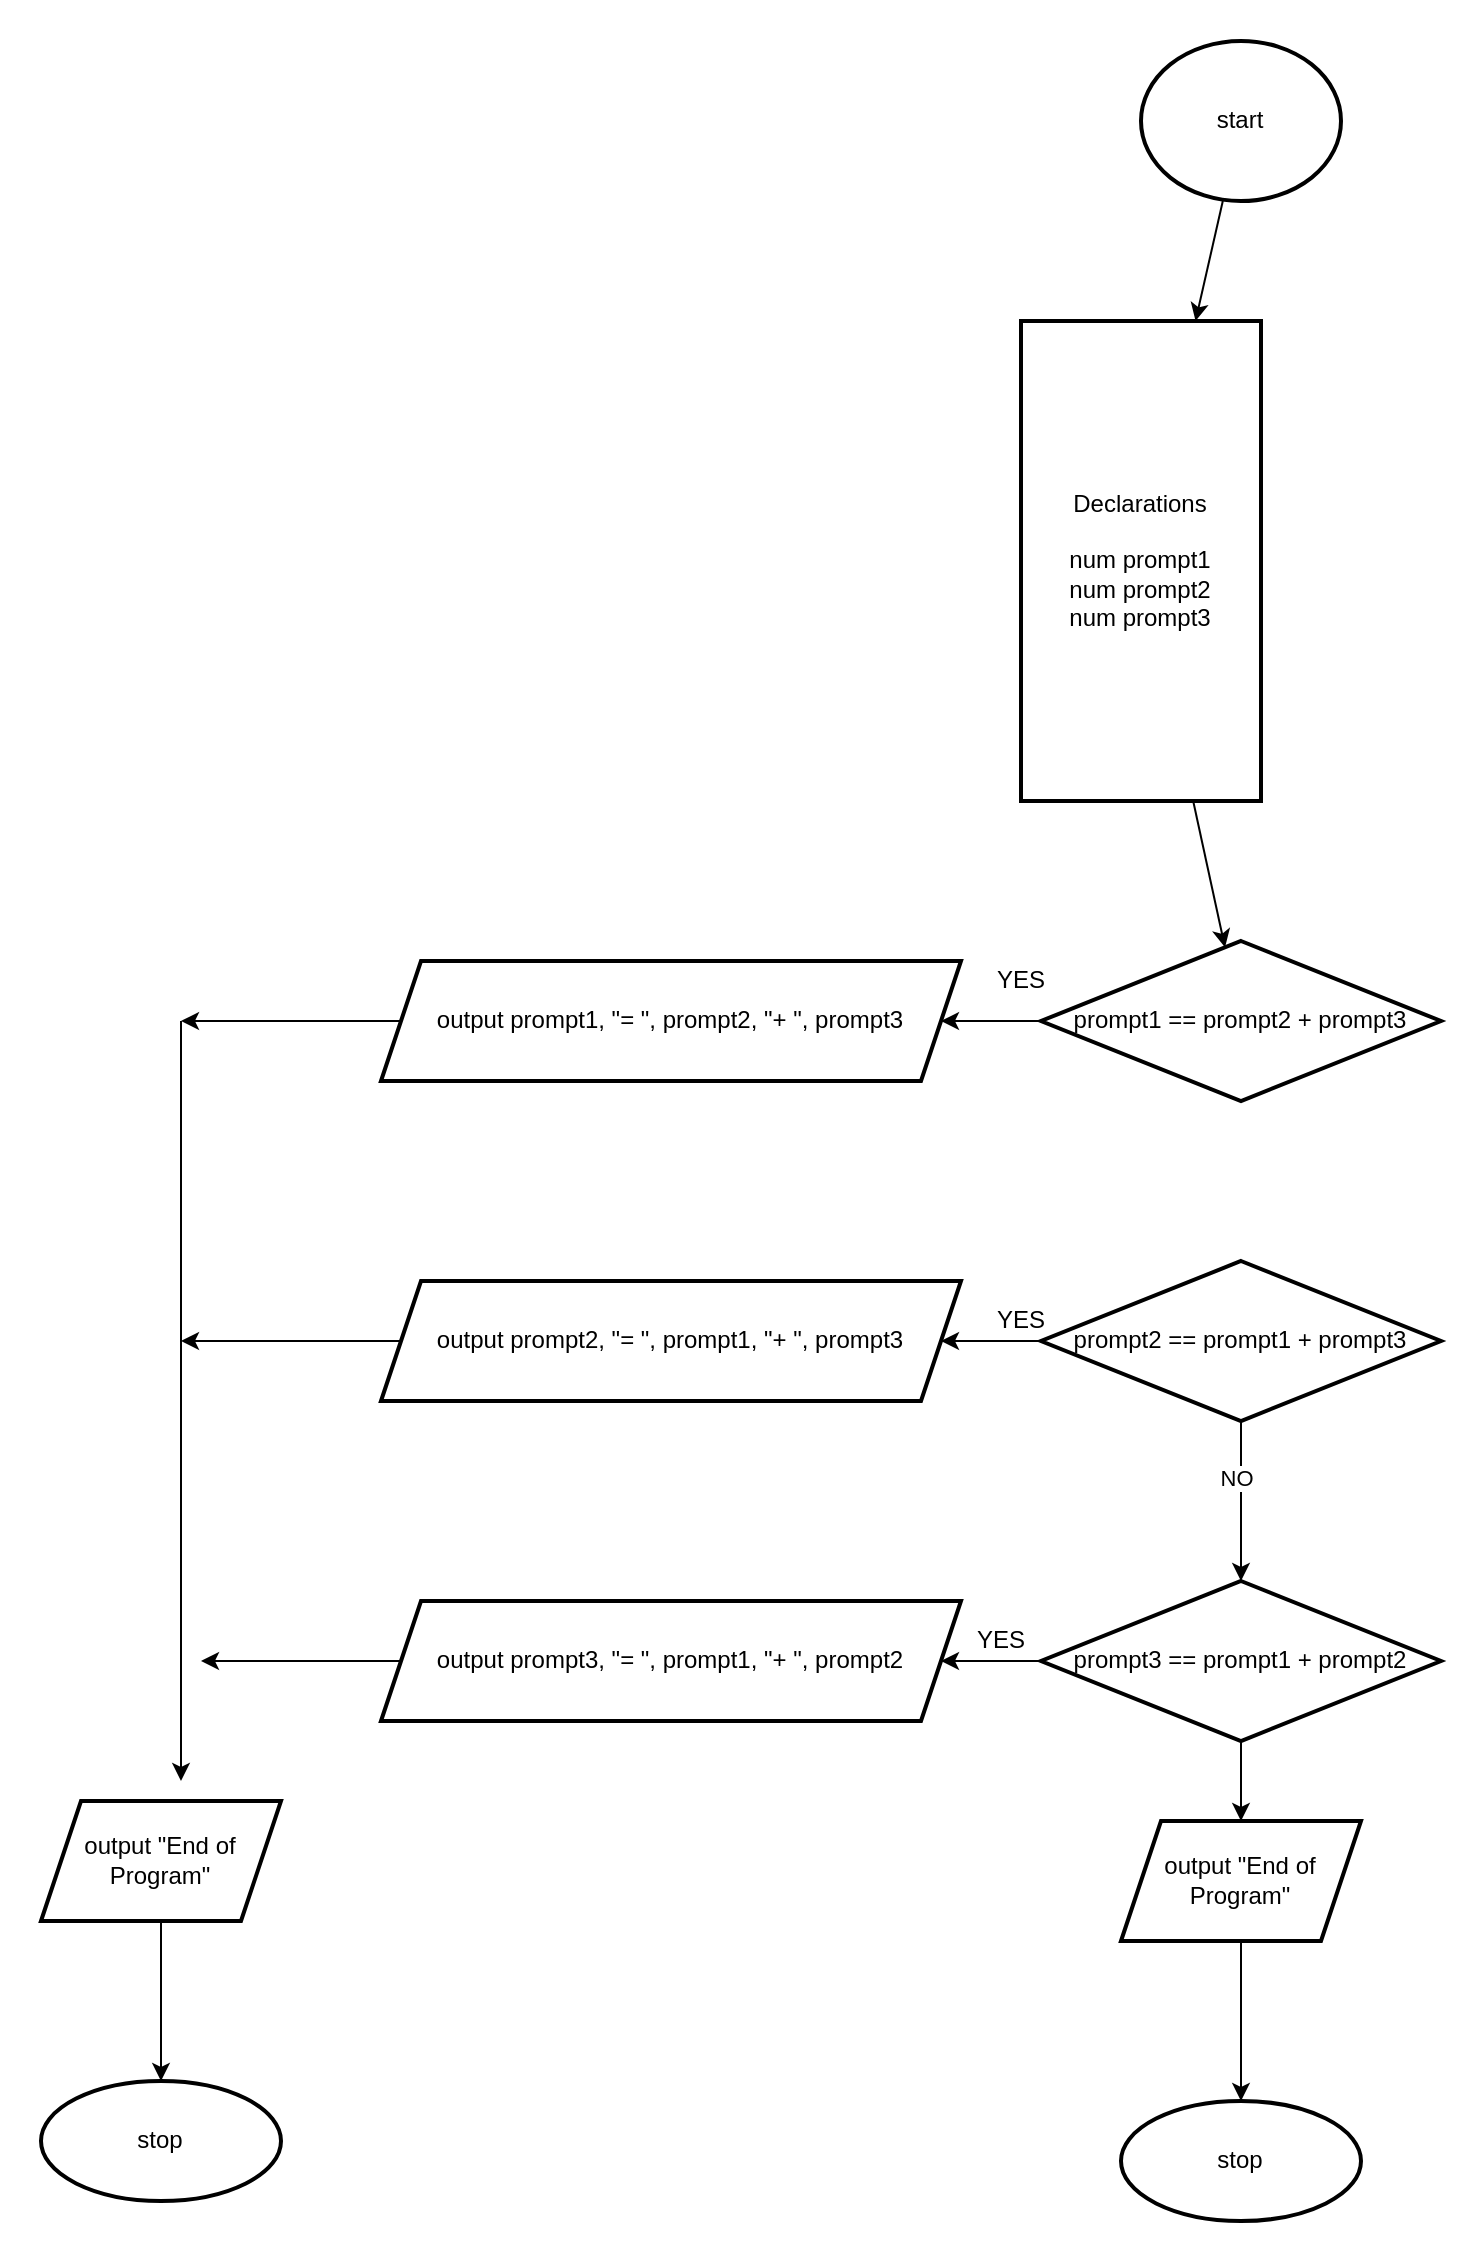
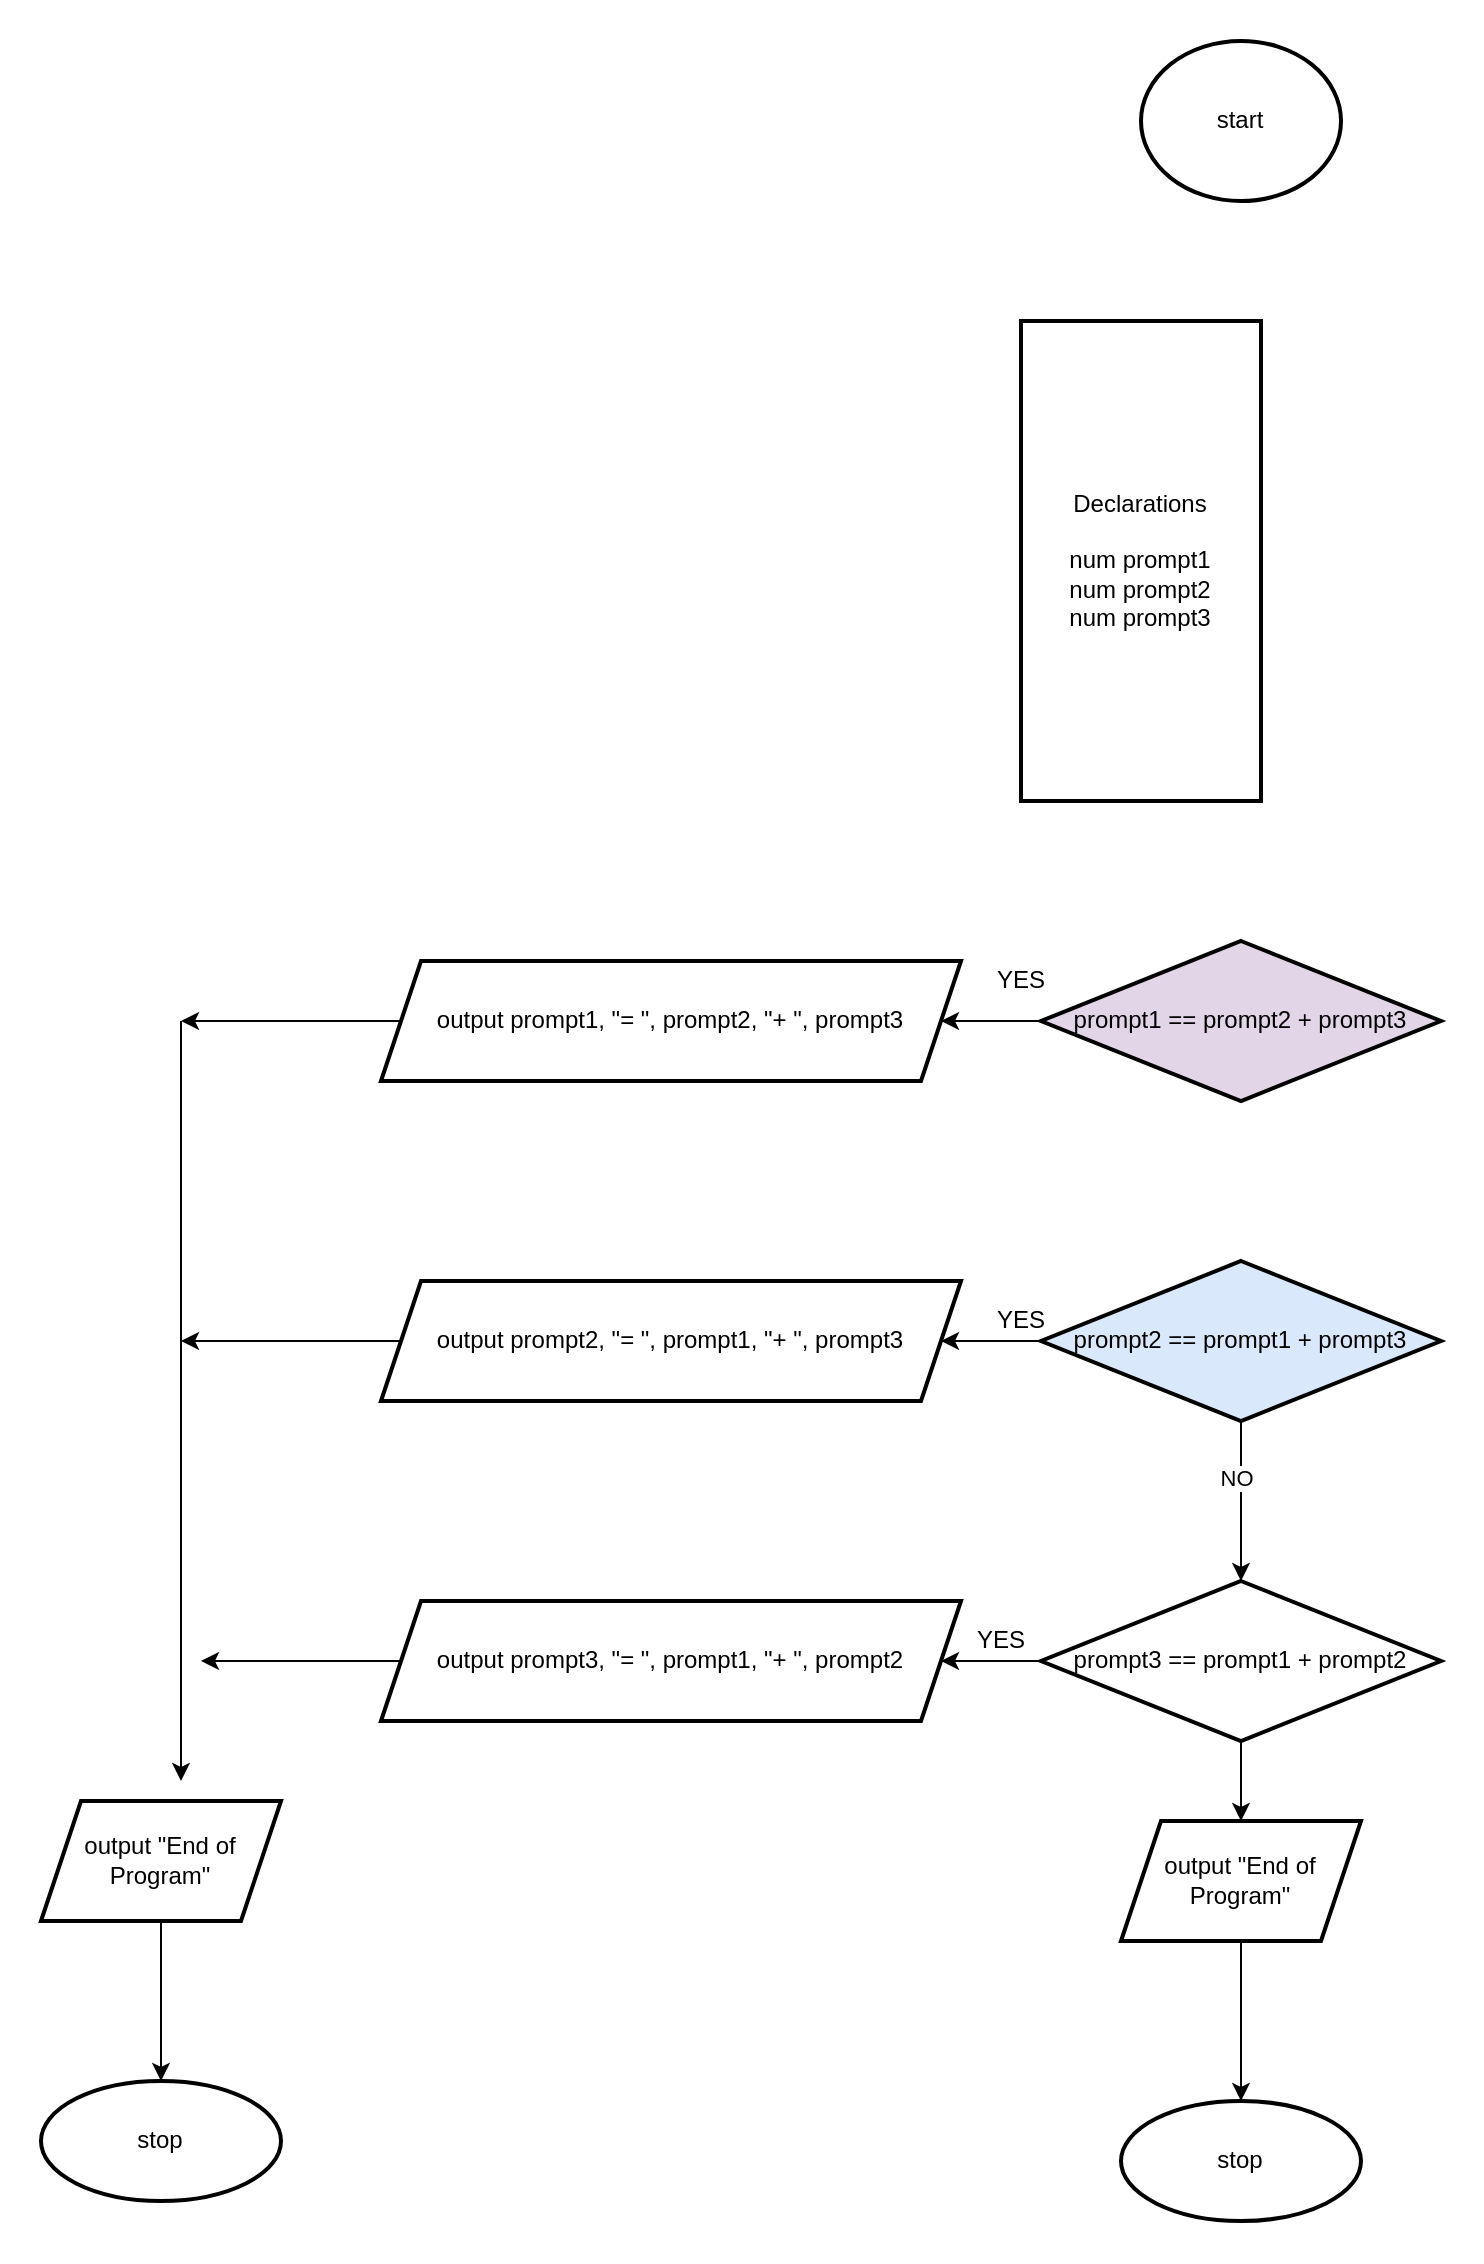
(1211, 255) -> none
(1208, 867) -> none
(1241, 1021) -> (1241, 1021)
(1241, 1341) -> (1241, 1341)
